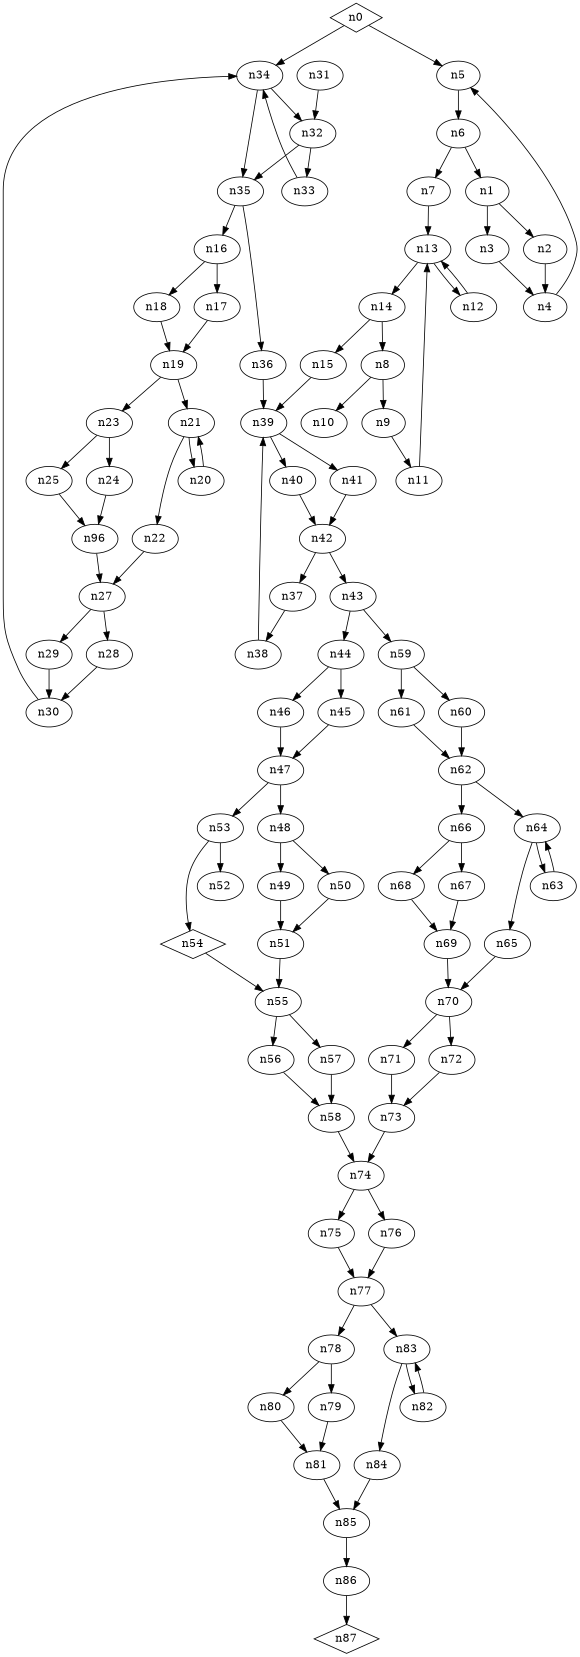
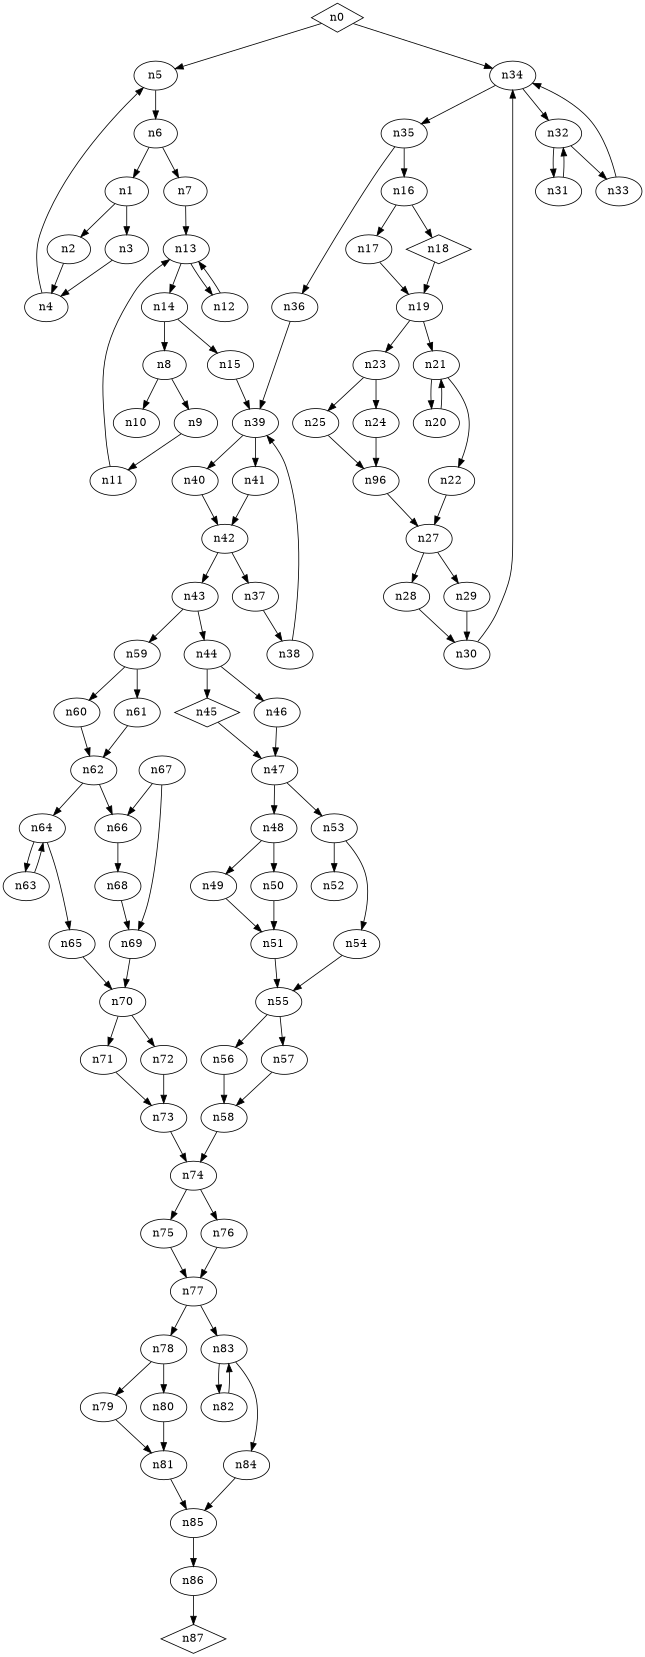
(280, 160) -> (553, 158)
(157, 307) -> (439, 249)
(341, 712) -> (207, 712)
(462, 853) -> (143, 796)
(193, 944) -> (357, 944)
